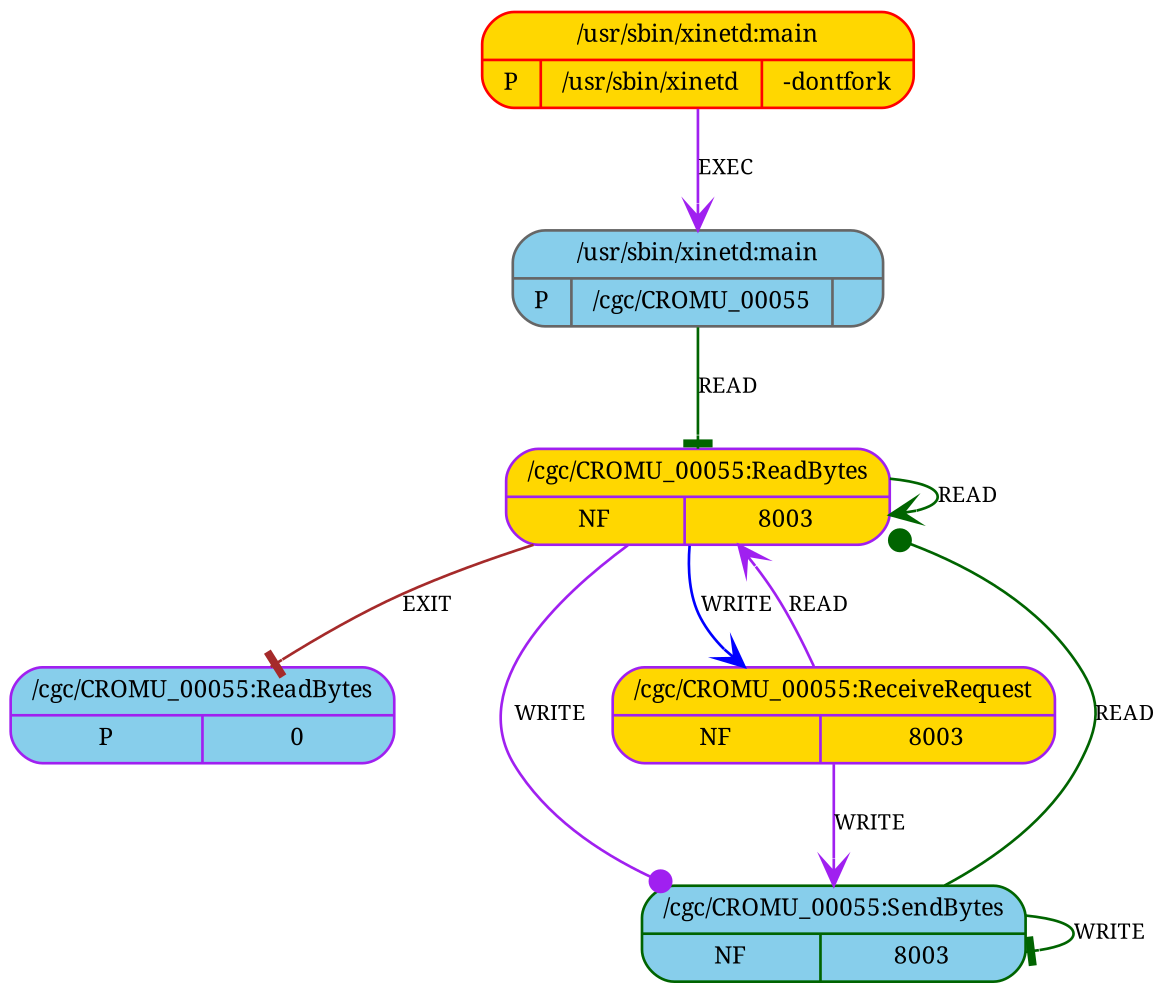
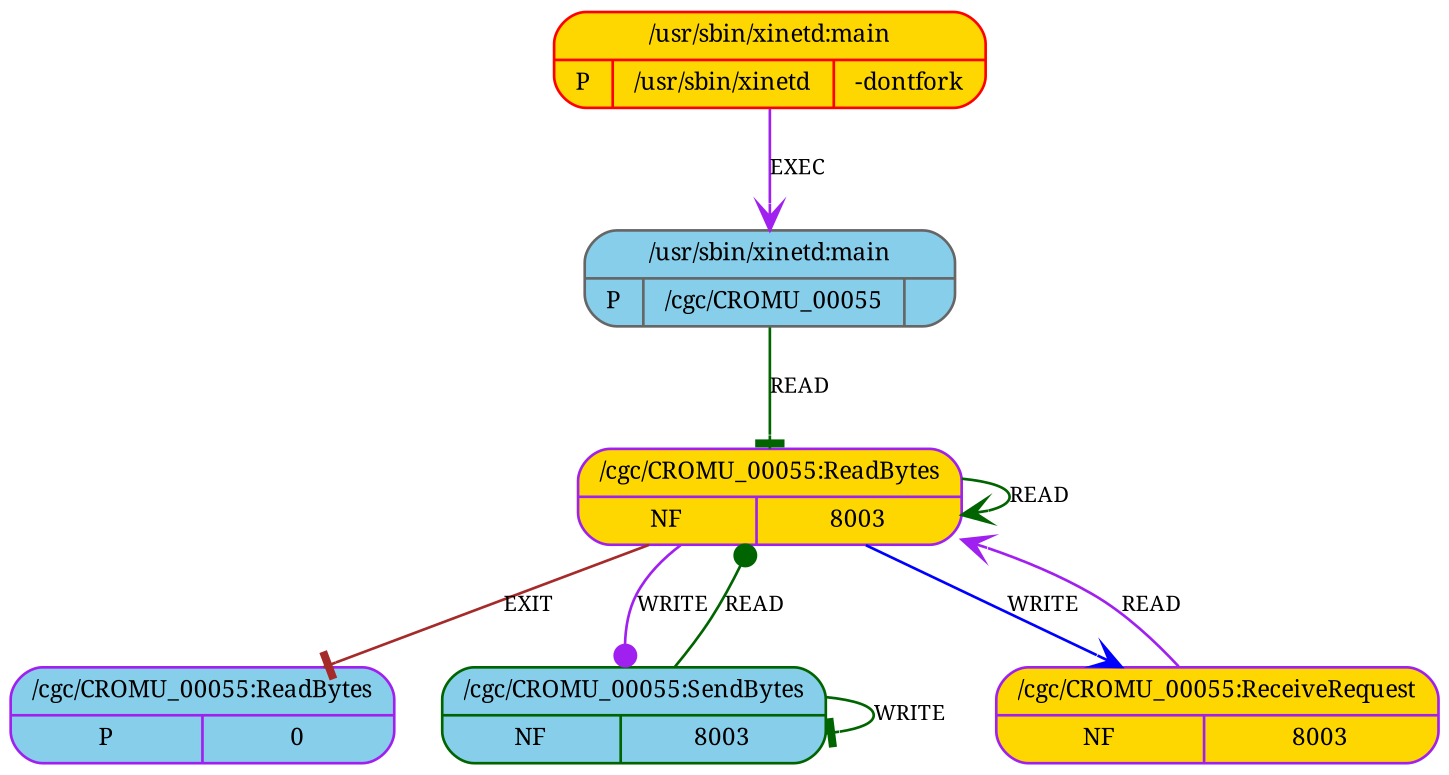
(834, 811) -> none
